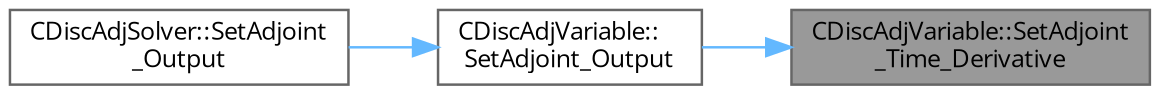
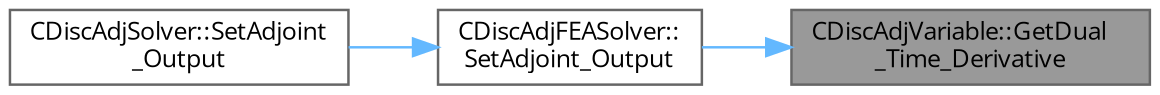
(570, 47) -> (570, 47)
(971, 47) -> (971, 47)
